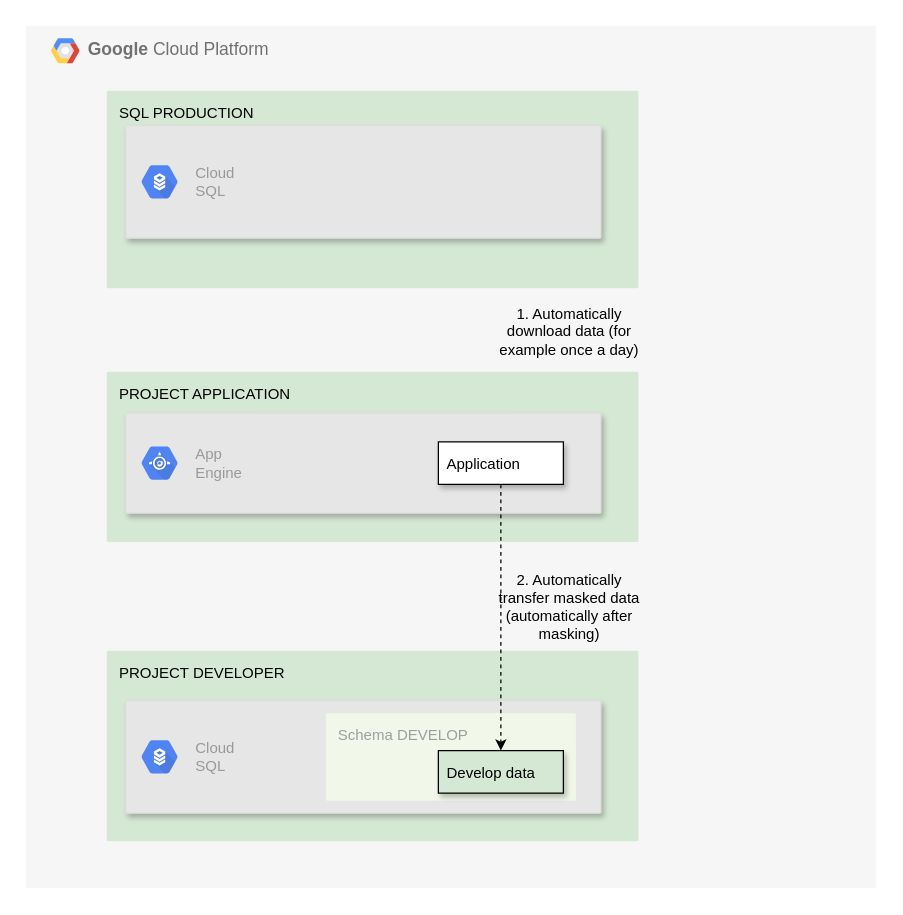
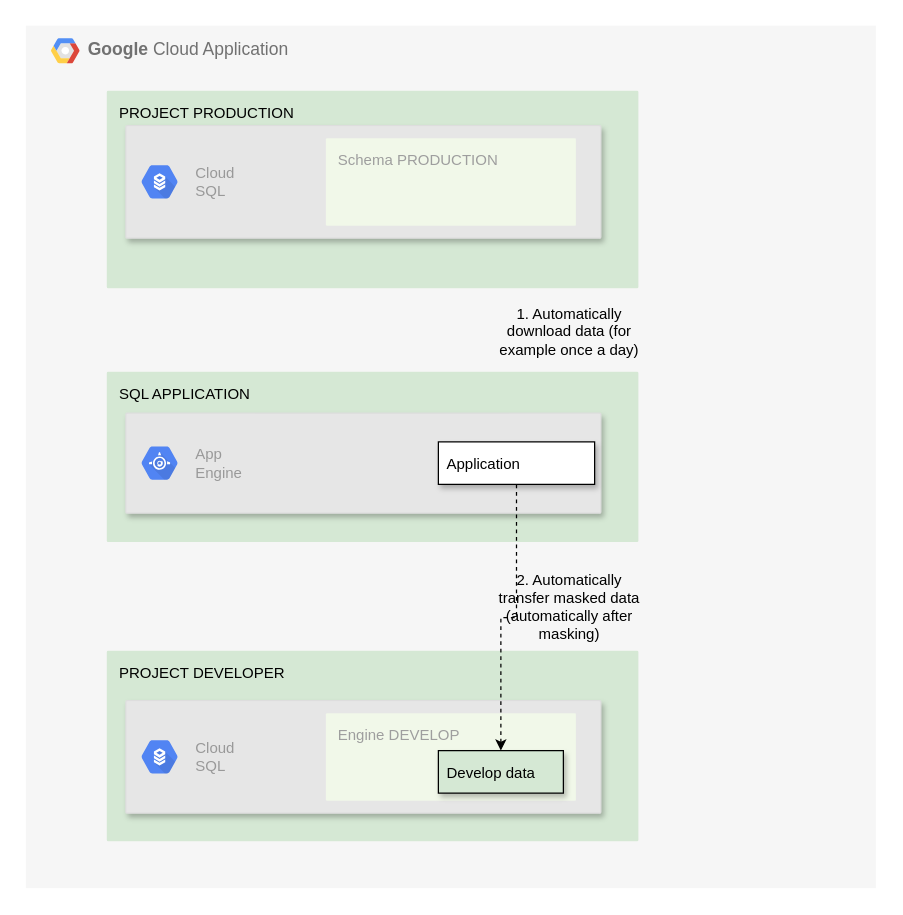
(180, 50) -> (190, 50)
(176, 113) -> (193, 113)
none -> (451, 182)
(197, 395) -> (180, 395)
(501, 463) -> (516, 463)
(395, 736) -> (393, 736)
